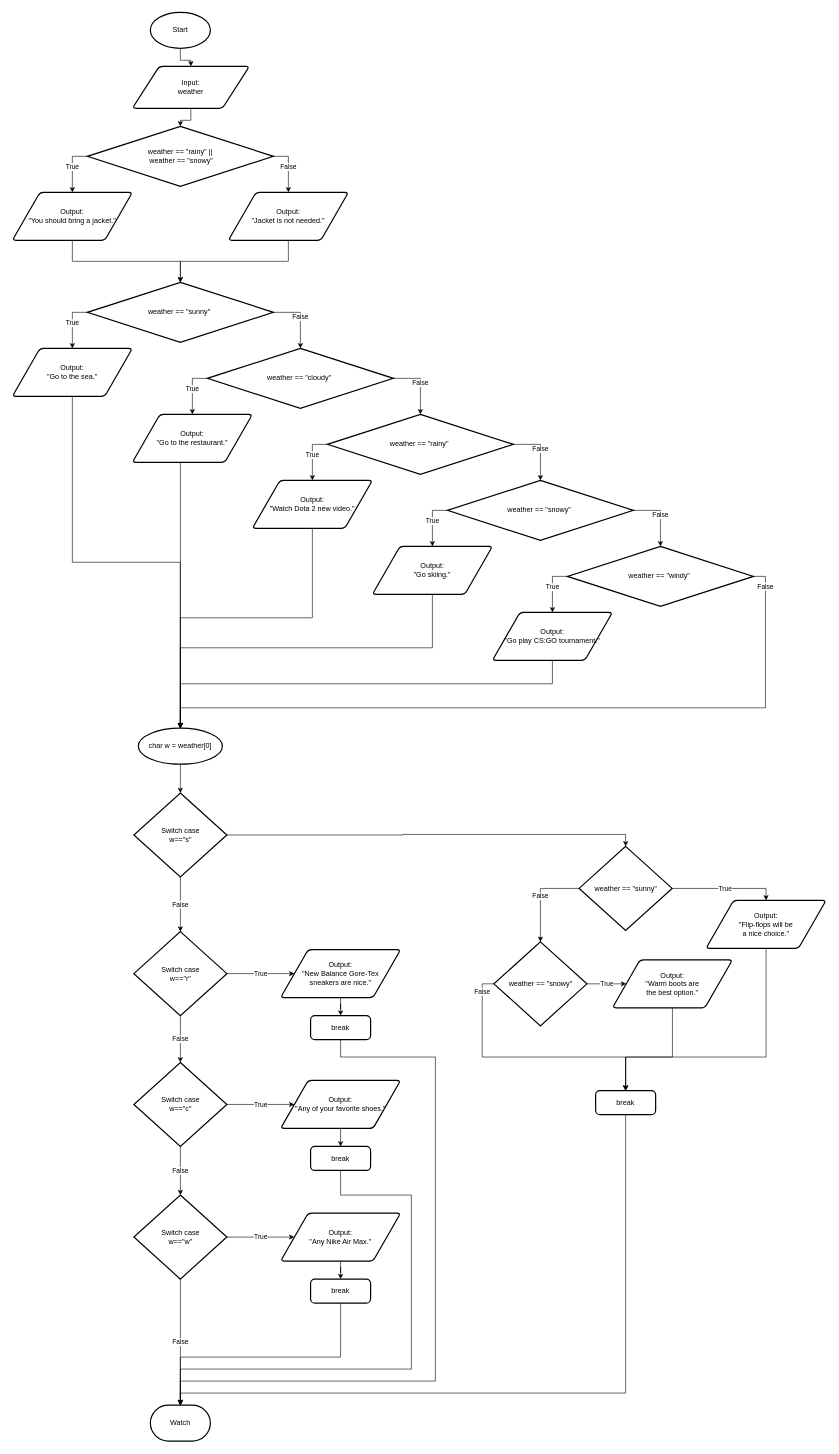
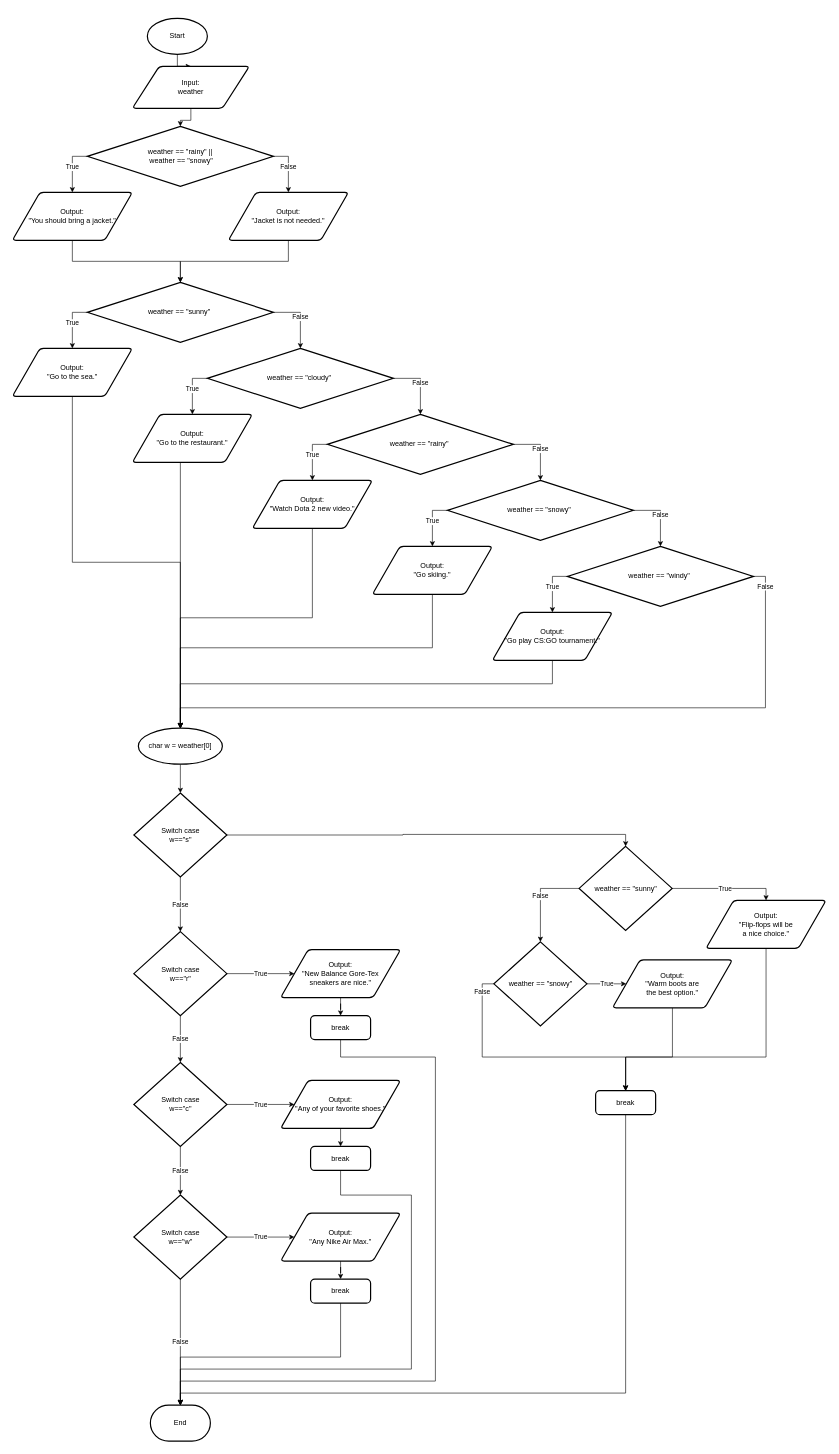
(180, 30) -> (177, 36)
(180, 1423) -> (180, 1423)
